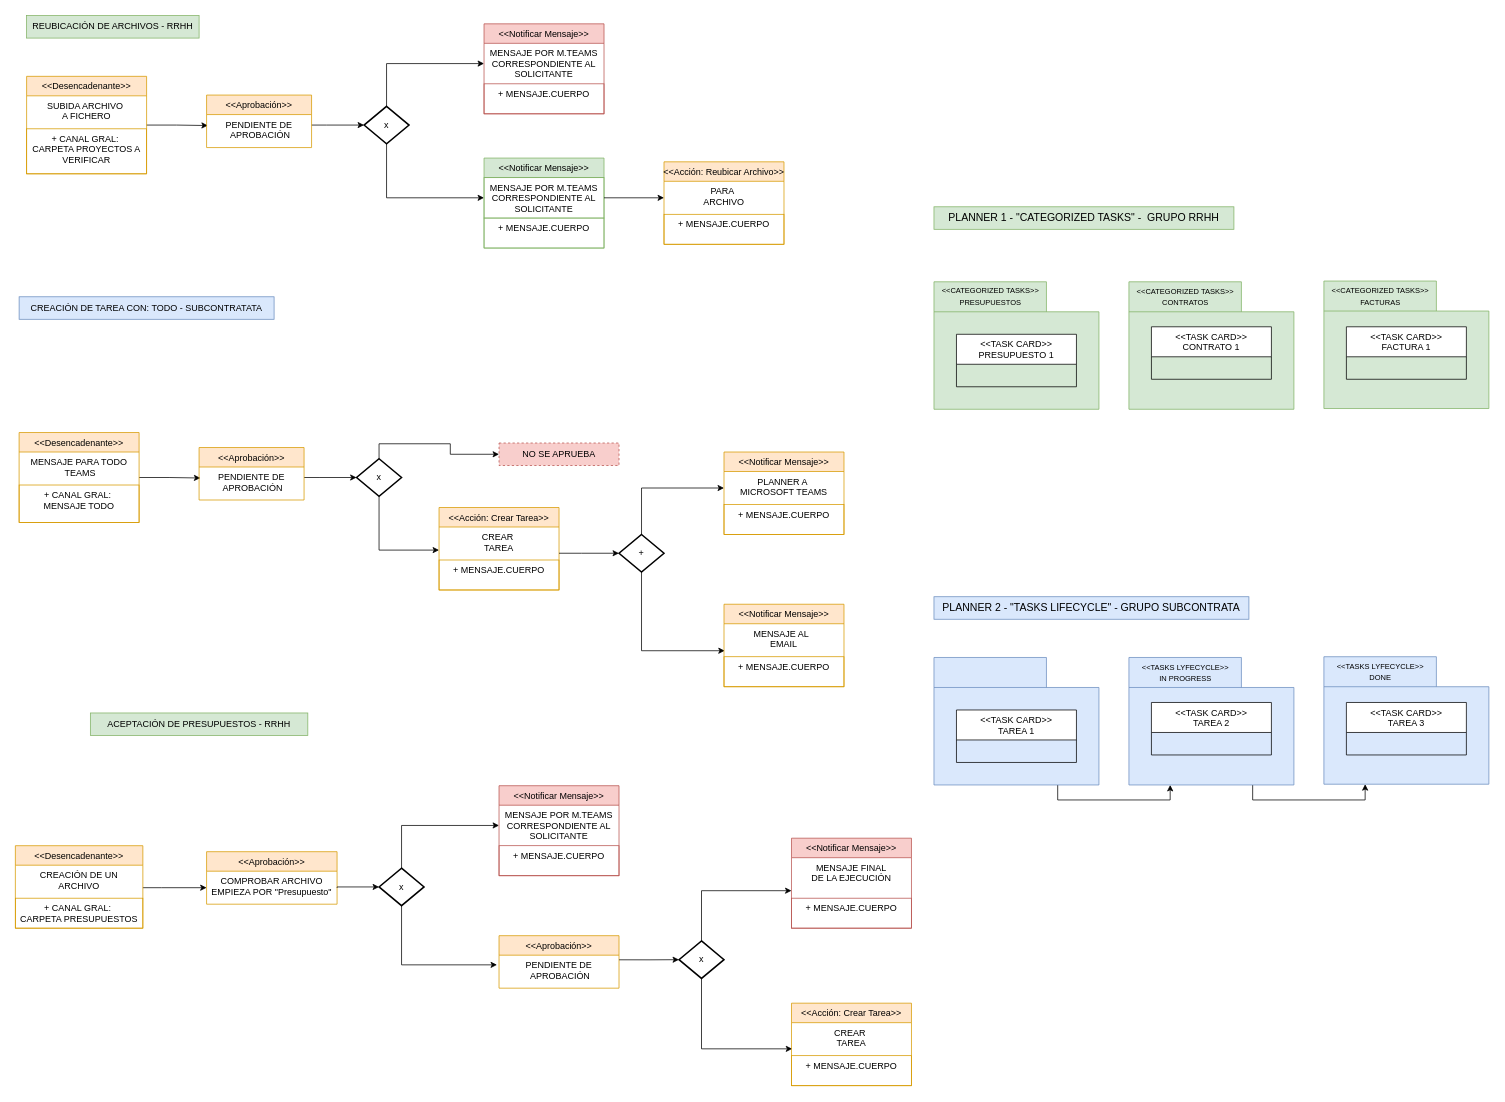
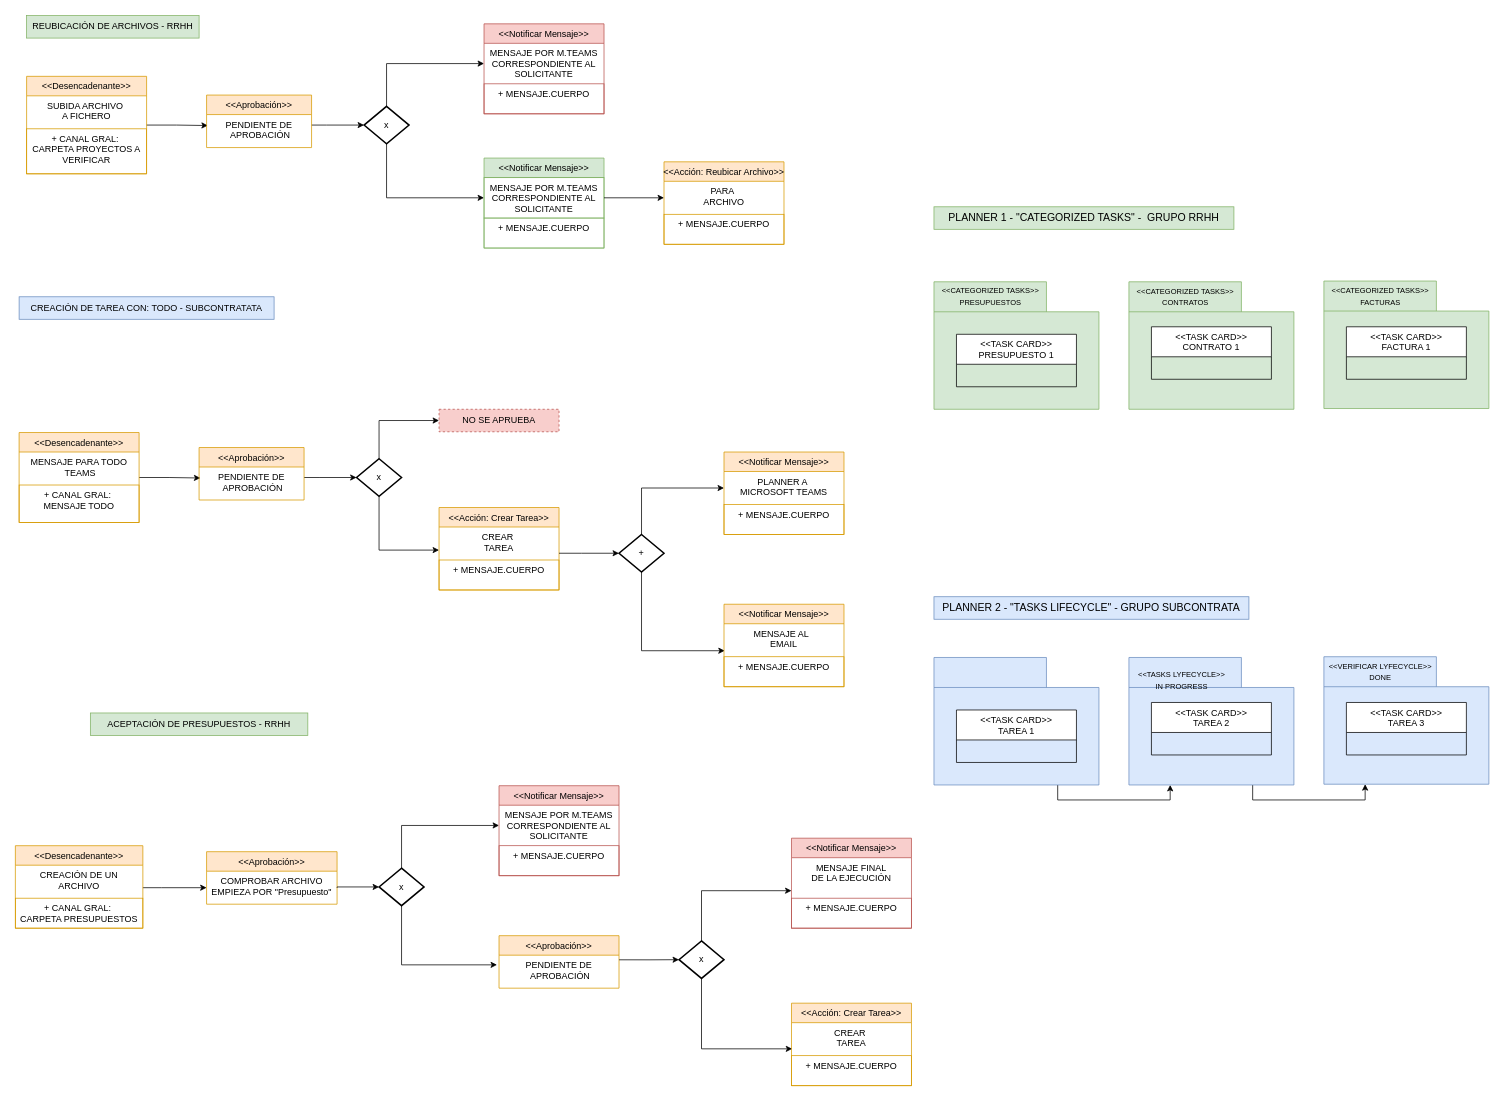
(559, 454) -> (499, 420)
(1185, 672) -> (1182, 680)
(1381, 672) -> (1381, 672)
